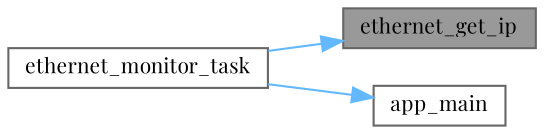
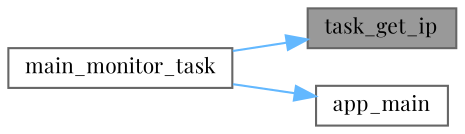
(440, 28) -> (382, 28)
(138, 68) -> (120, 68)
